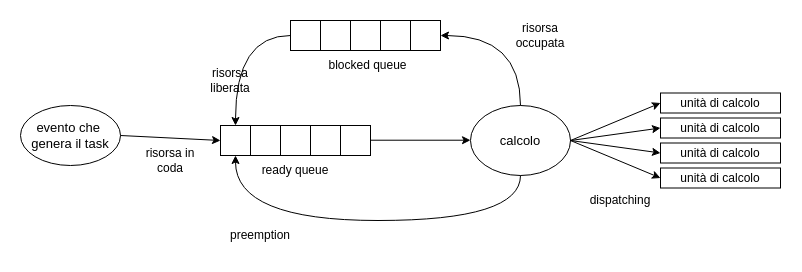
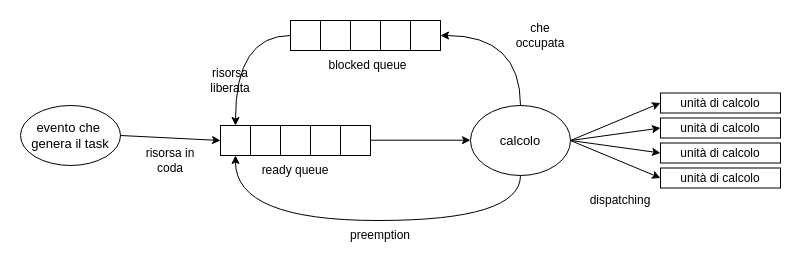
(541, 36) -> (541, 36)
(261, 236) -> (381, 236)
